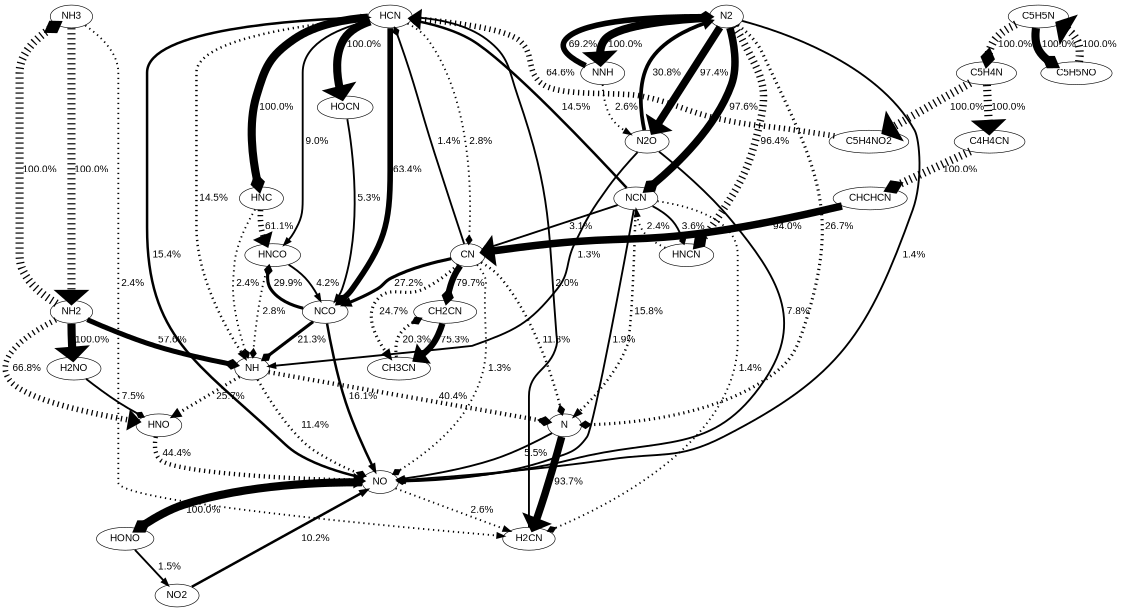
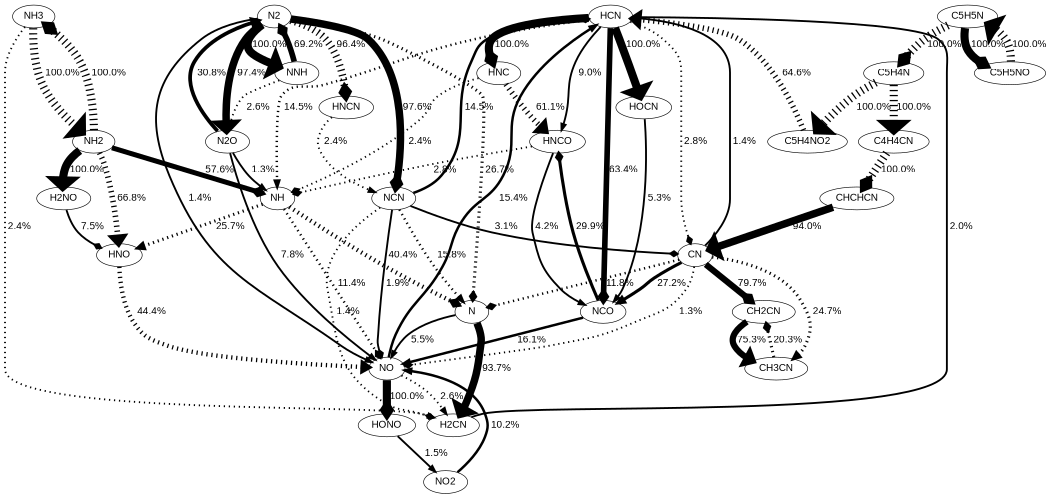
(670, 218) -> none
(291, 338) -> none
